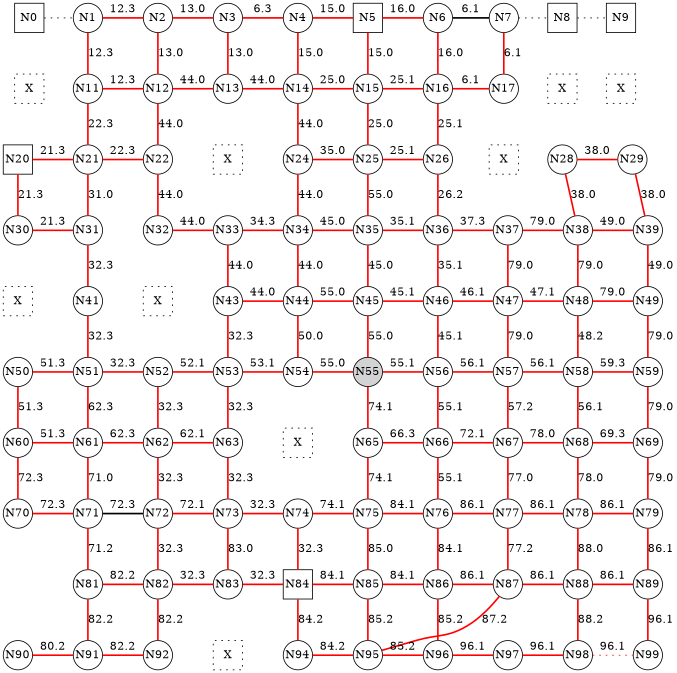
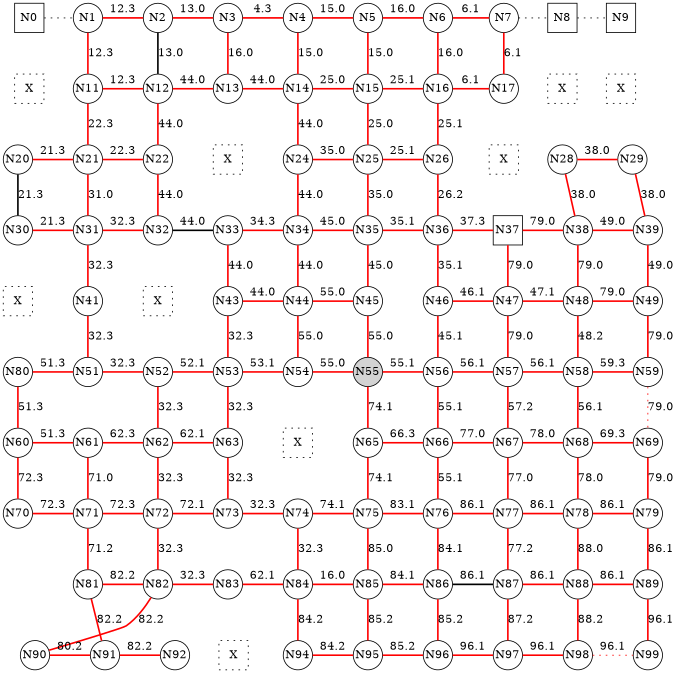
(263, 9) -> (263, 9)
(368, 18) -> (368, 18)
(471, 18) -> (471, 18)
(158, 53) -> (158, 53)
(241, 53) -> (241, 53)
(18, 160) -> (18, 160)
(18, 195) -> (18, 195)
(381, 195) -> (381, 195)
none -> (123, 230)
(193, 230) -> (193, 230)
(508, 230) -> (508, 230)
(403, 301) -> none
(311, 337) -> (311, 337)
(18, 372) -> (18, 372)
(88, 407) -> none
(648, 407) -> (648, 407)
(473, 434) -> (473, 434)
(403, 505) -> (403, 505)
(123, 514) -> (123, 514)
(228, 549) -> none
(263, 576) -> (263, 576)
(333, 576) -> (333, 576)
(298, 584) -> (298, 584)
(473, 584) -> (473, 584)
(158, 620) -> (106, 633)
(446, 634) -> (508, 620)
